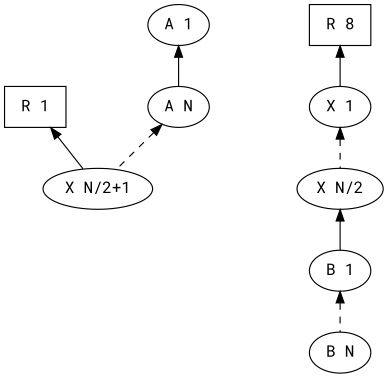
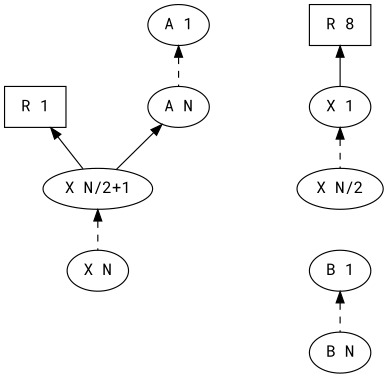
(179, 72) -> (179, 72)
(135, 151) -> (135, 151)
(340, 236) -> none
none -> (98, 271)
